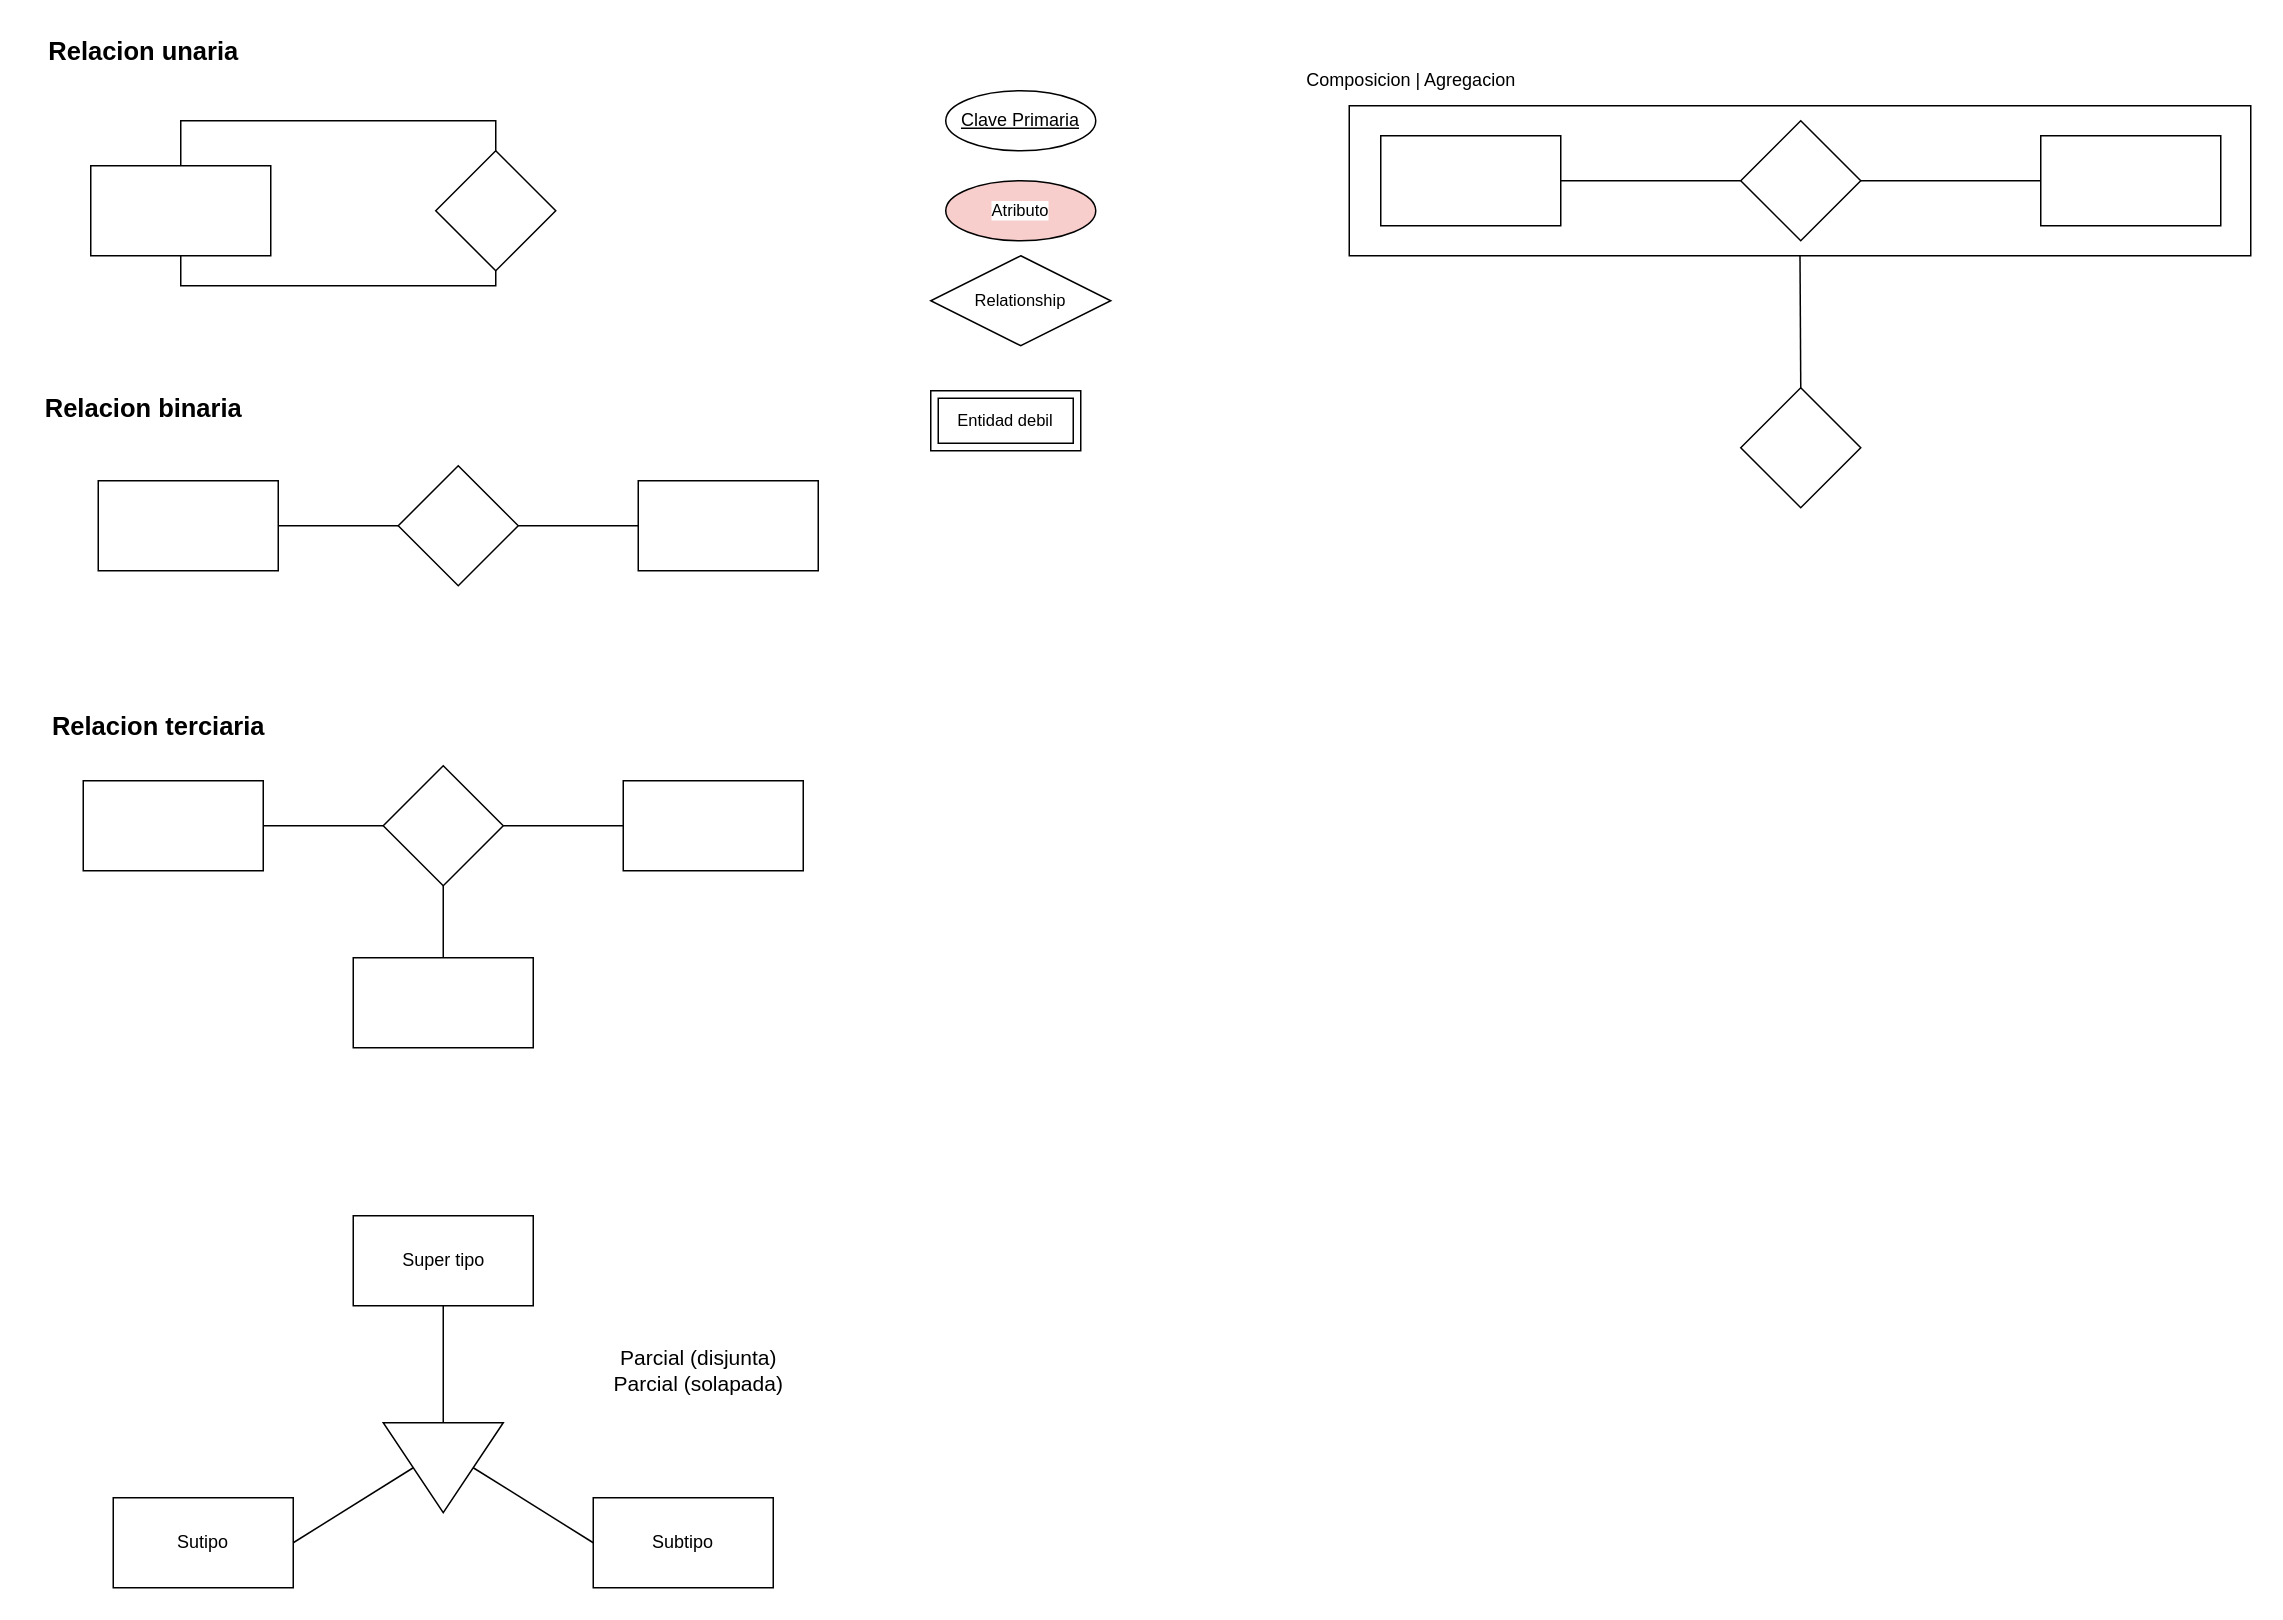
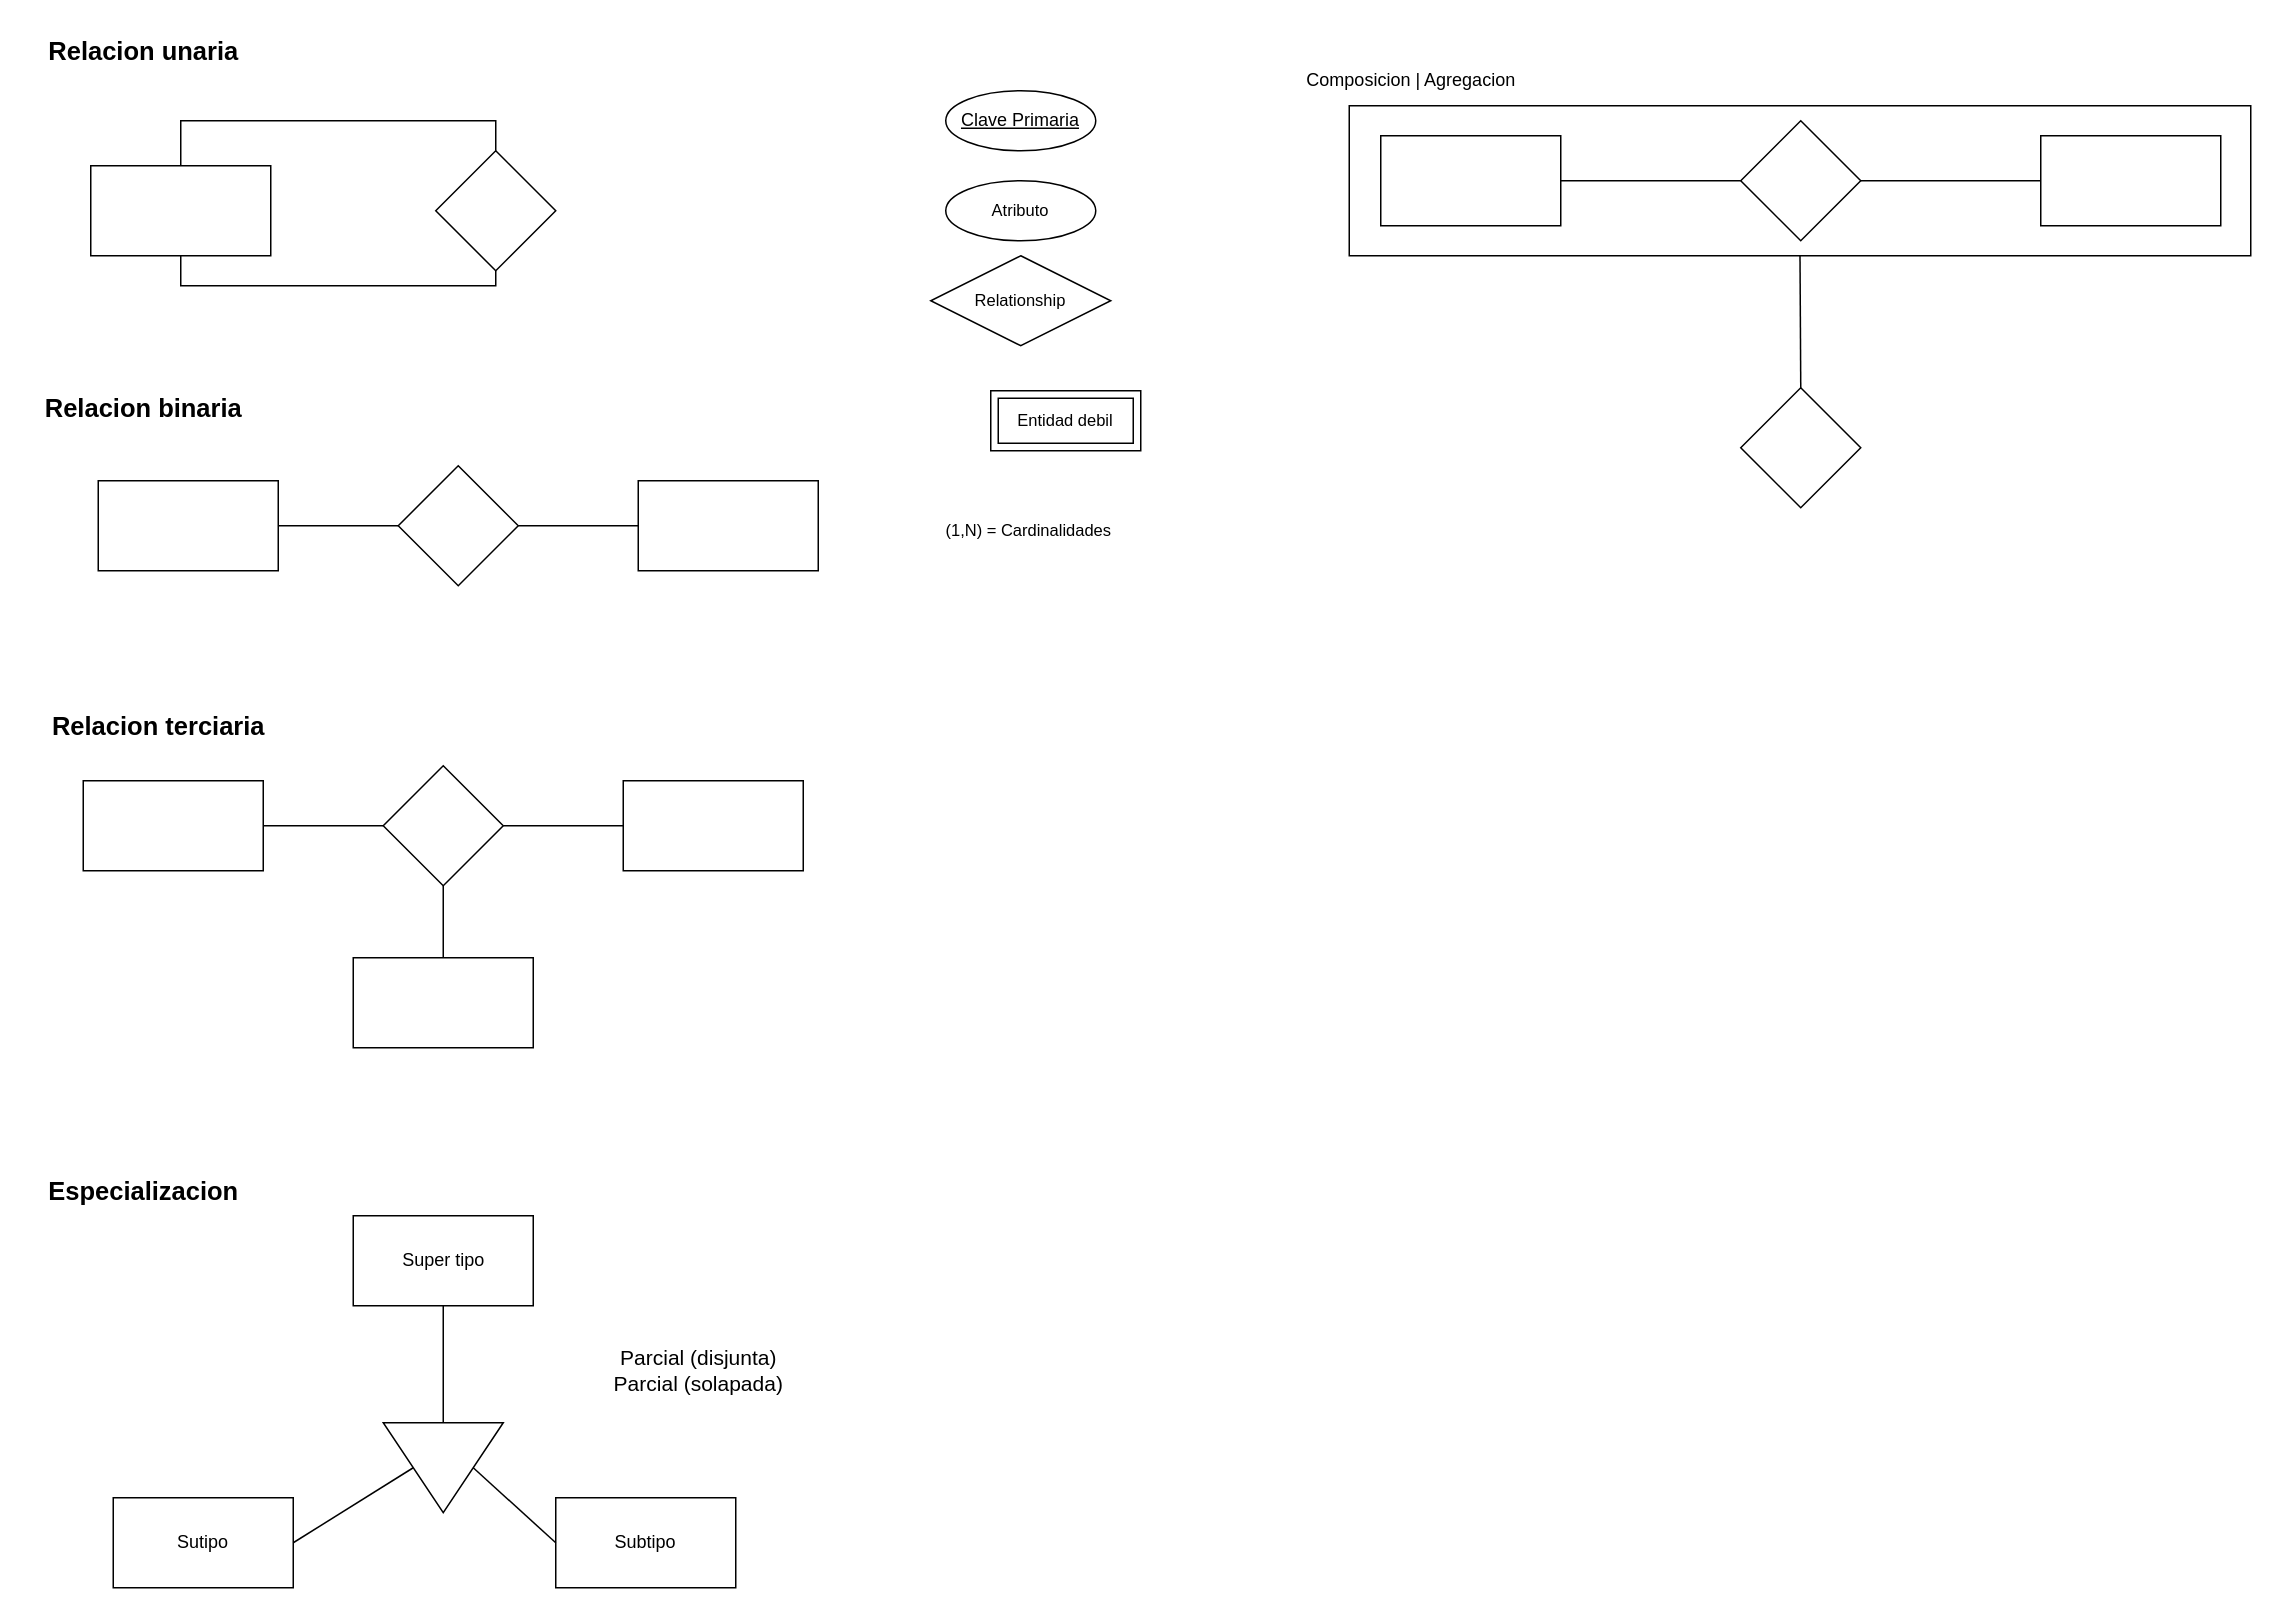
(1021, 211) -> (1021, 211)
(1006, 421) -> (1066, 421)
none -> (1028, 530)
none -> (143, 1193)
(683, 1543) -> (646, 1543)
